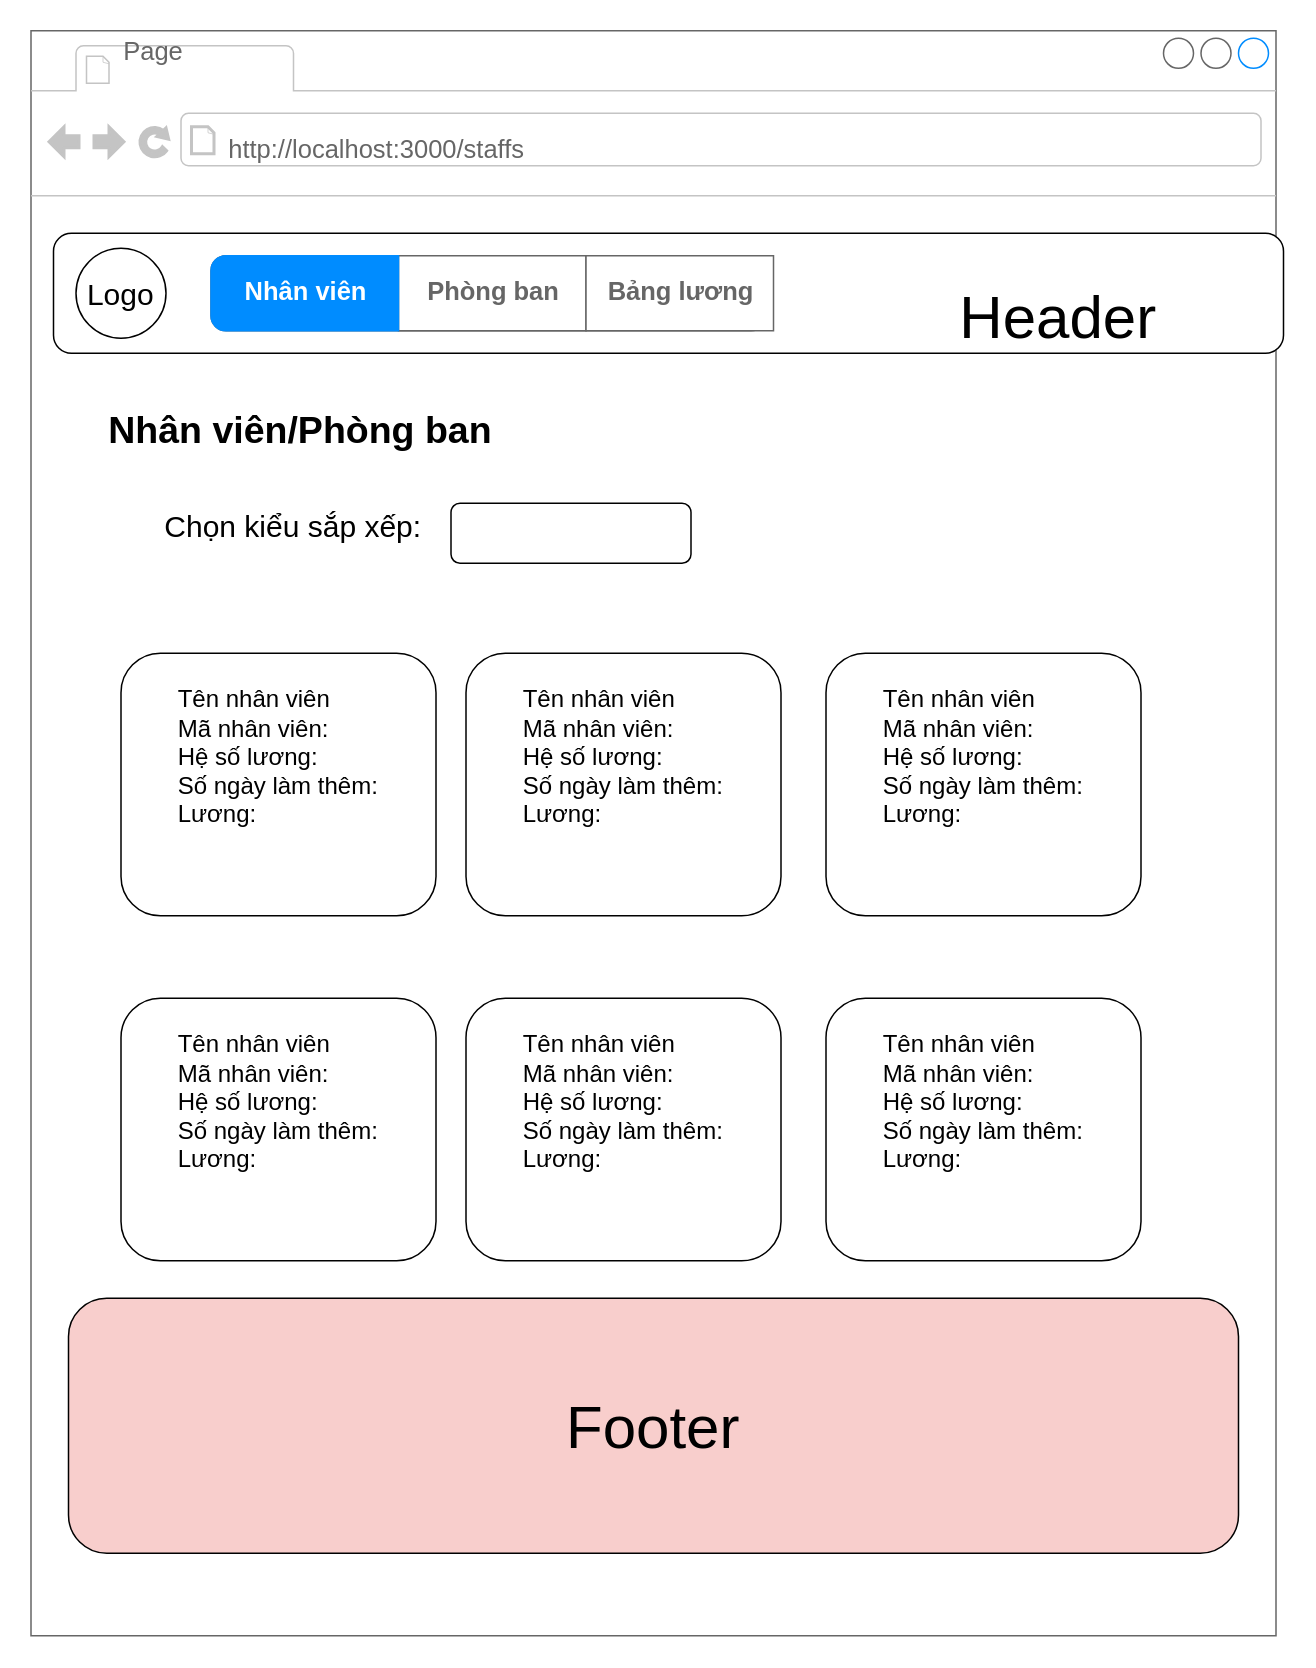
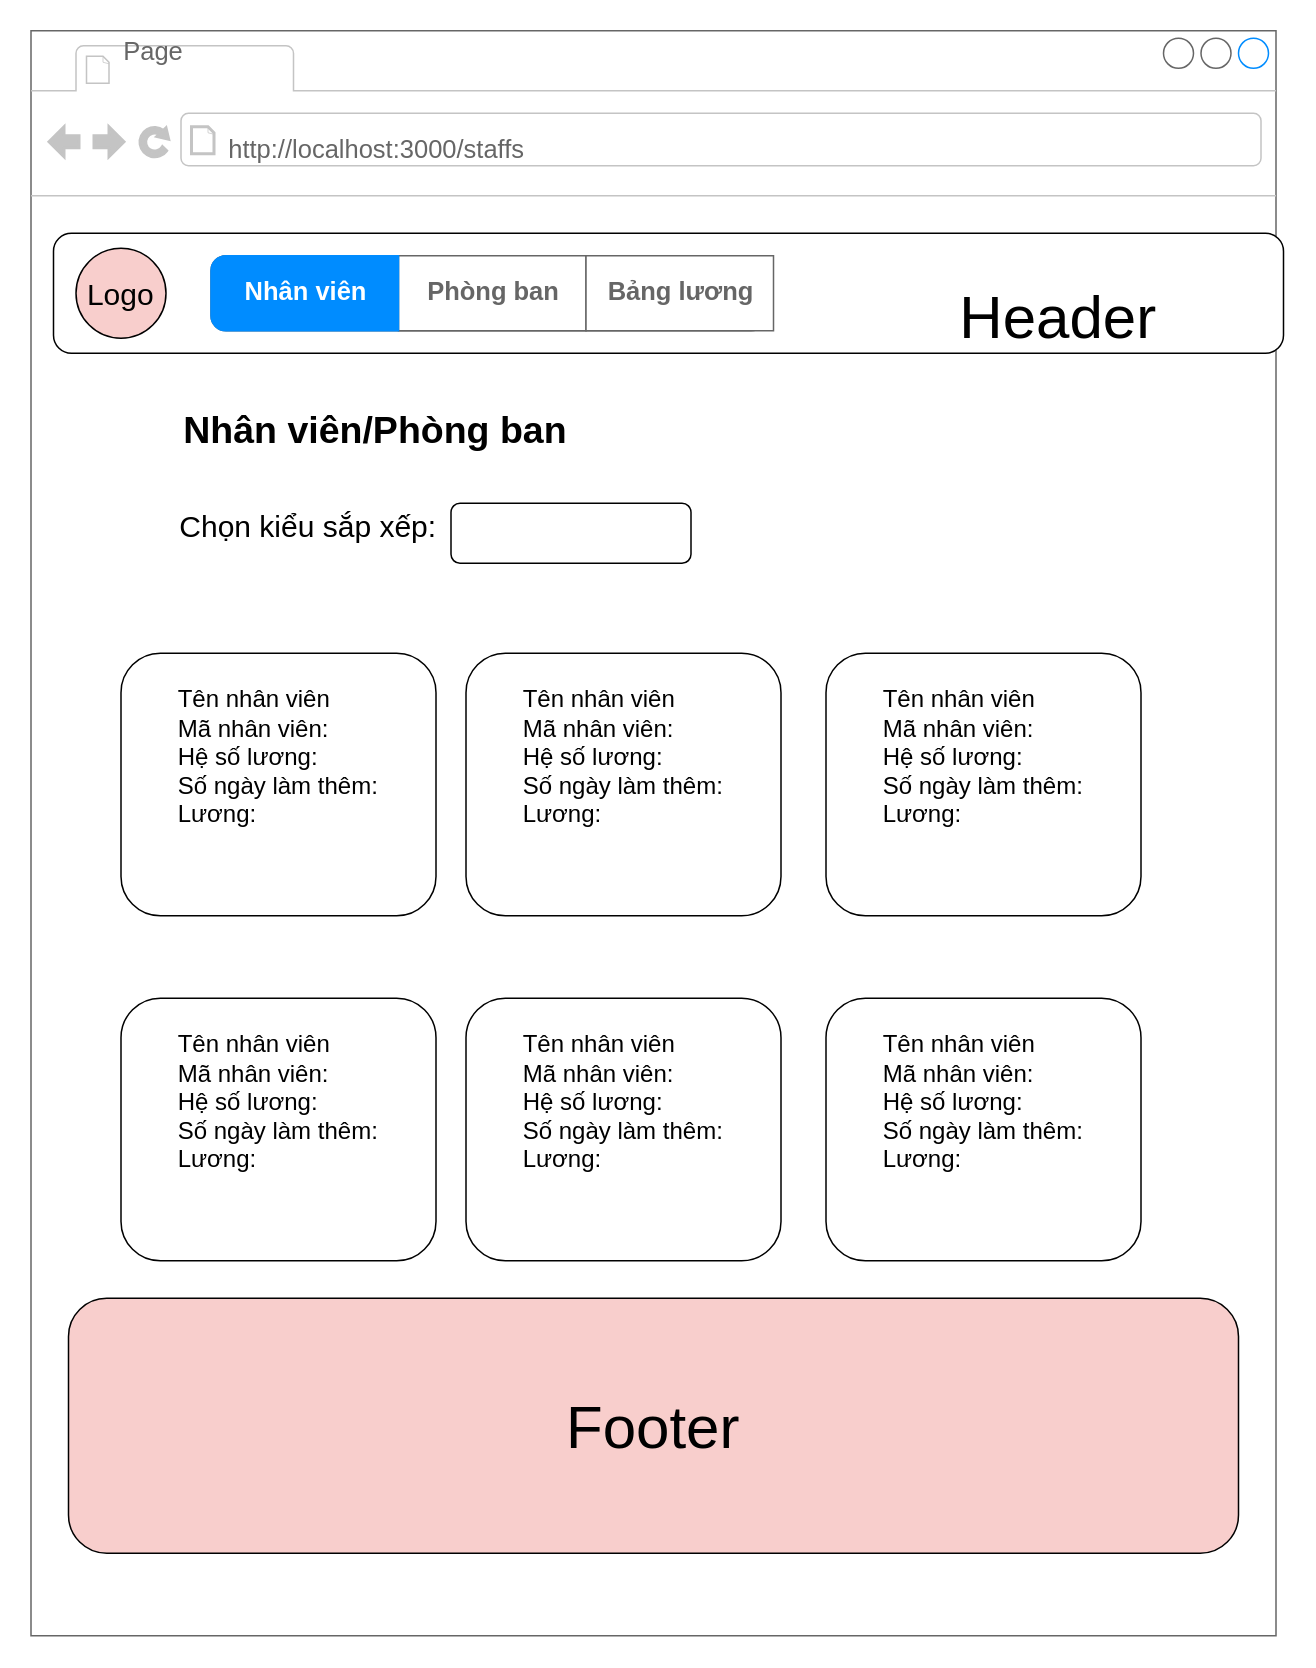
(121, 293) -> (121, 293)
(338, 428) -> (413, 428)
(293, 526) -> (308, 526)
